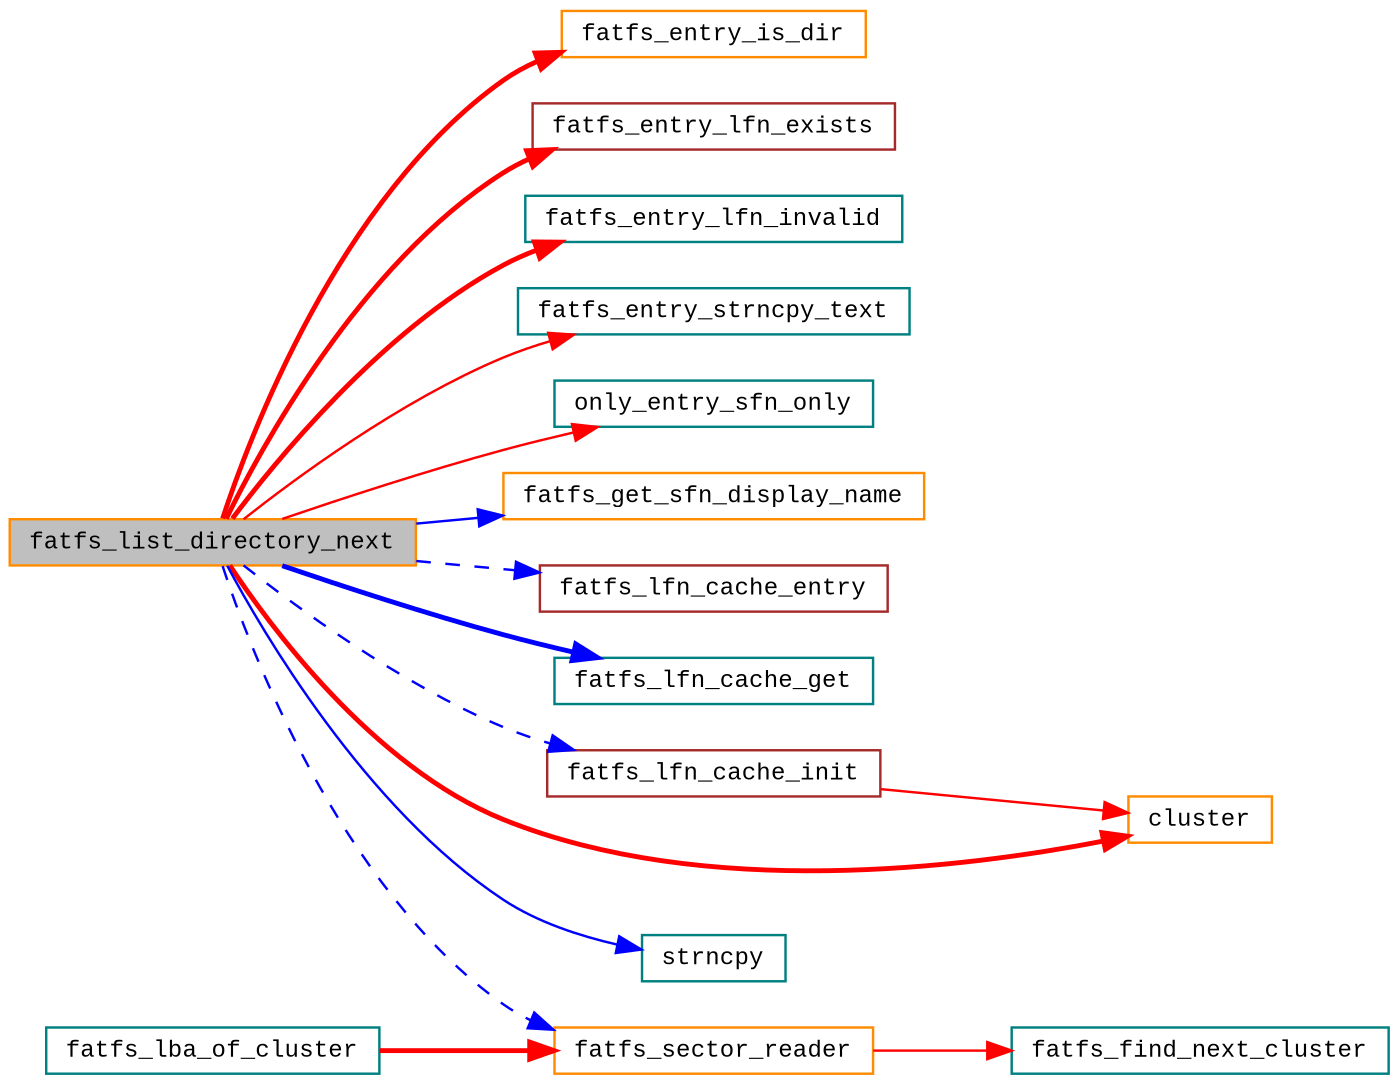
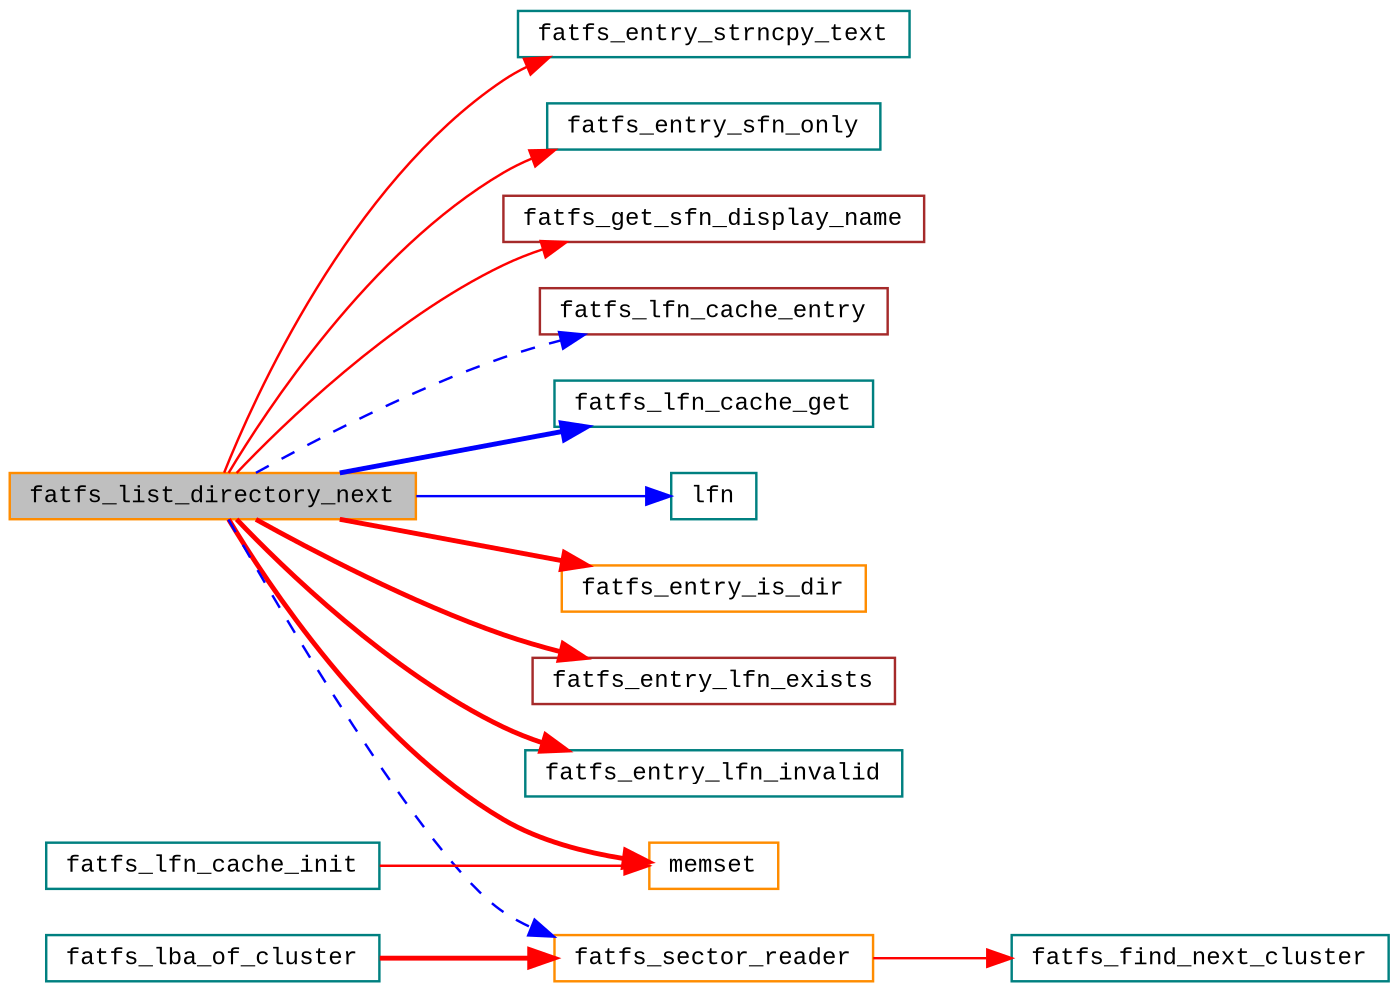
(714, 404) -> (714, 126)
(714, 496) -> (714, 219)
(447, 521) -> (378, 345)
(389, 668) -> none
(714, 773) -> (213, 866)
(1200, 820) -> (714, 866)
(714, 958) -> (714, 496)
